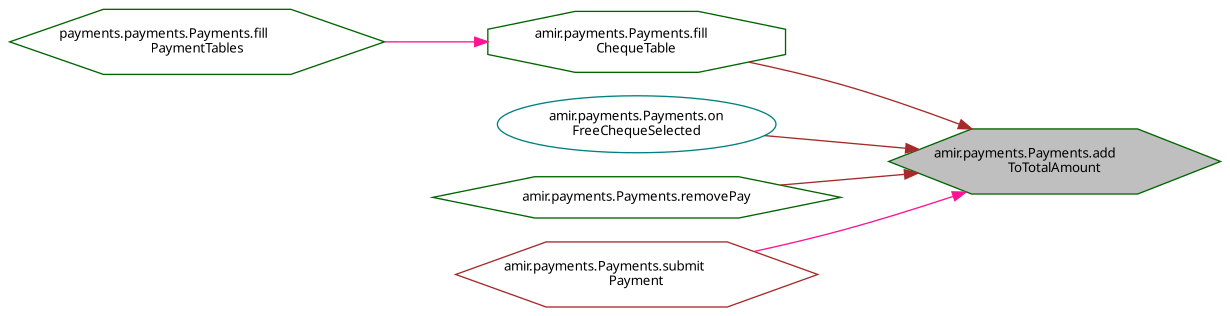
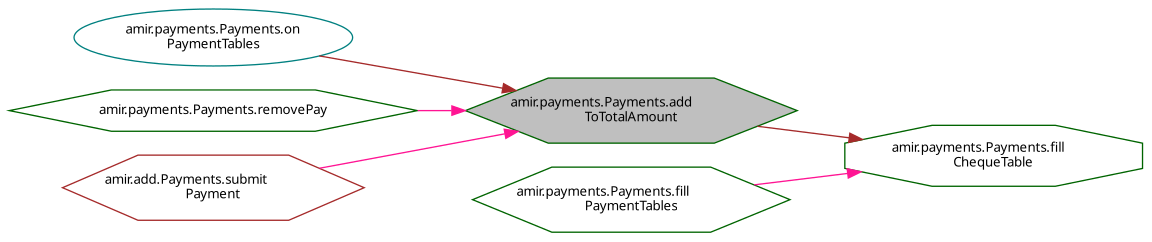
(197, 42) -> (631, 200)
(855, 89) -> (803, 132)
(637, 124) -> (213, 38)
(842, 180) -> (435, 111)
(637, 274) -> (213, 188)
